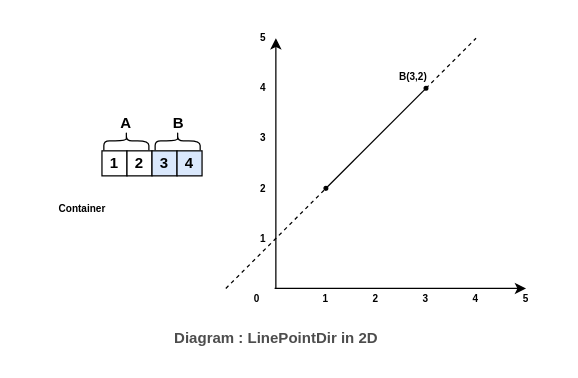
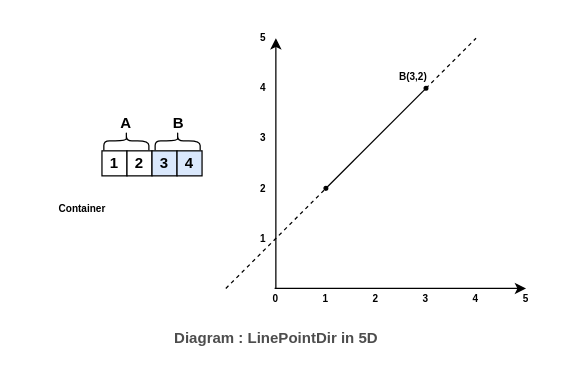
(257, 298) -> (276, 298)
(276, 338) -> (276, 338)
